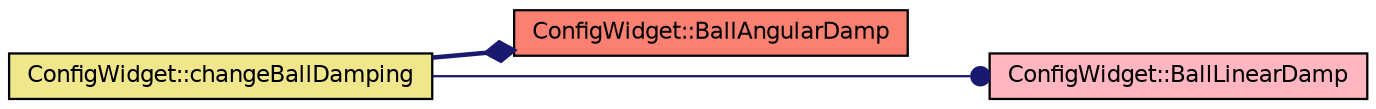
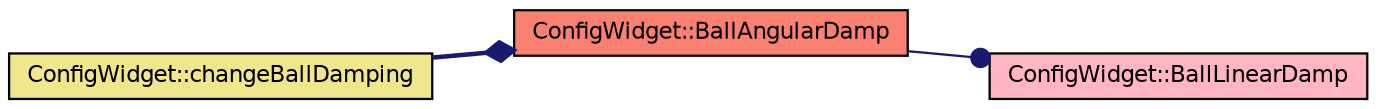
(702, 76) -> (940, 54)
